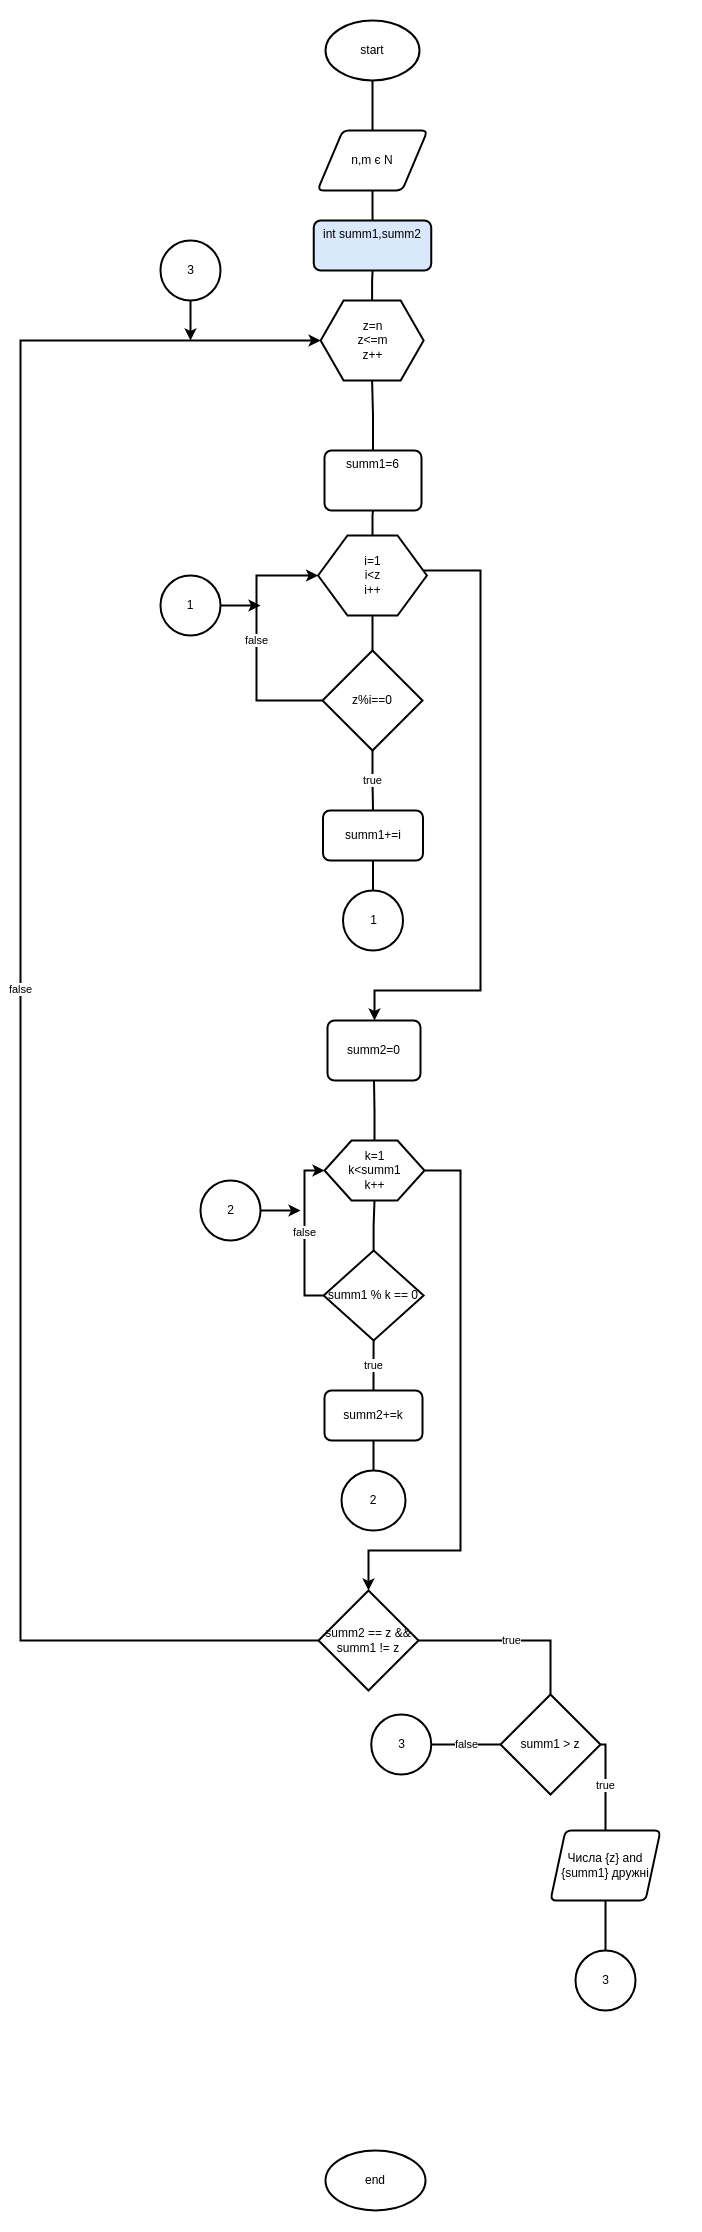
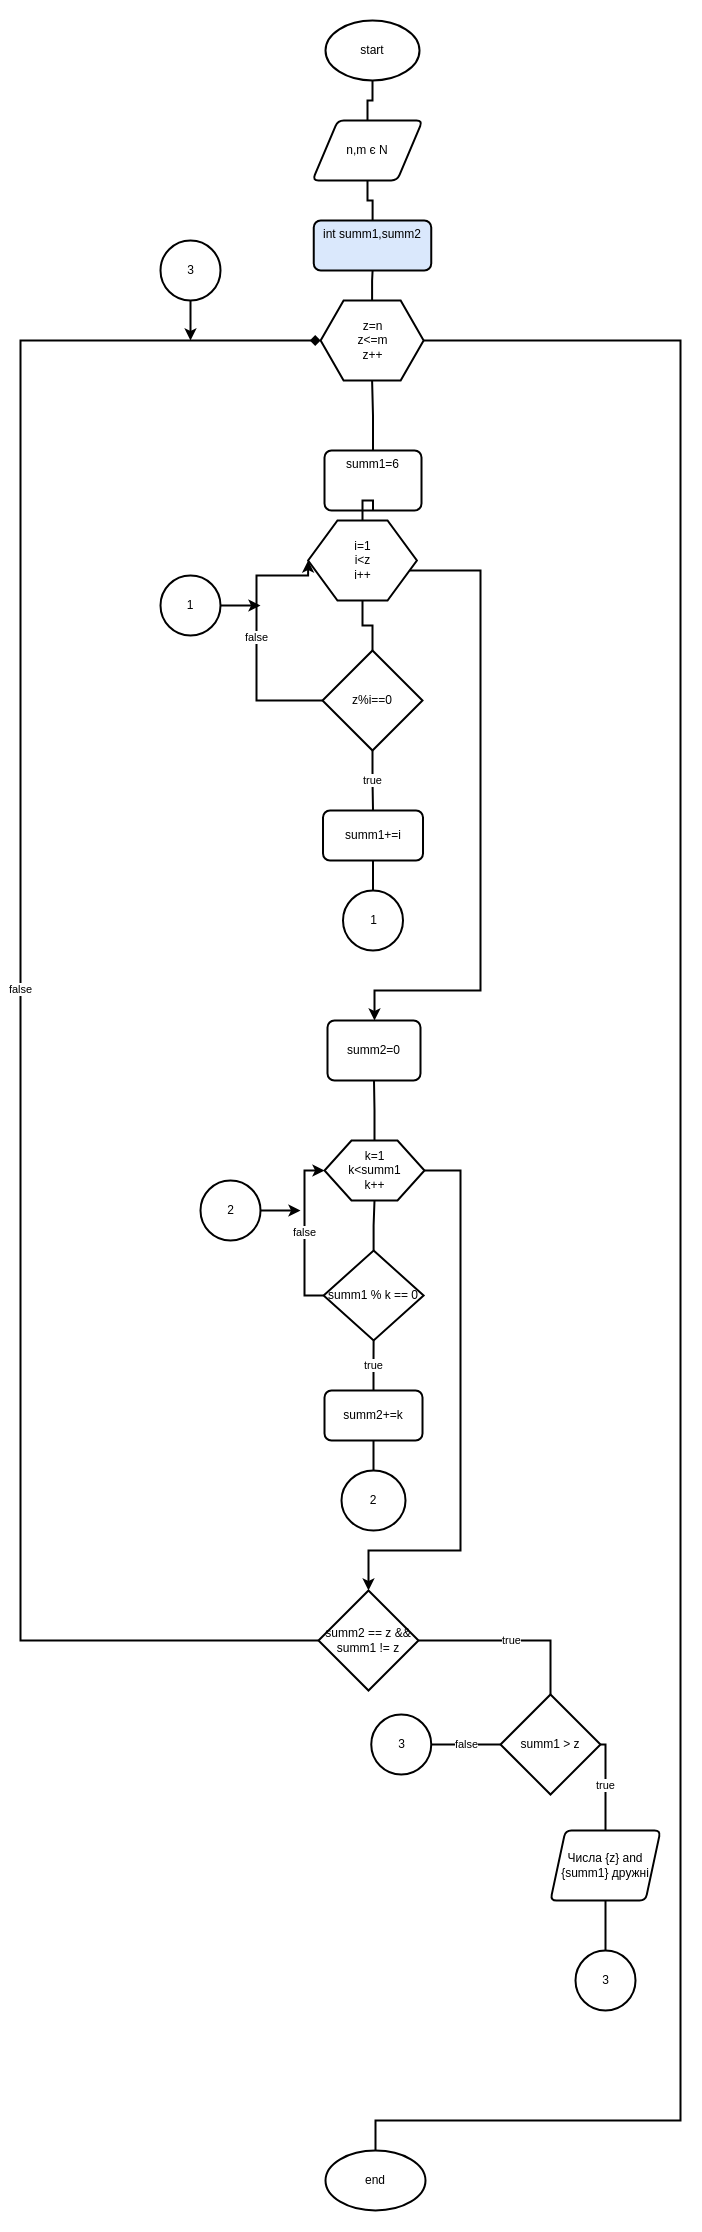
(373, 161) -> (368, 151)
(310, 341) -> (309, 341)
(373, 576) -> (363, 561)
none -> (681, 1270)
